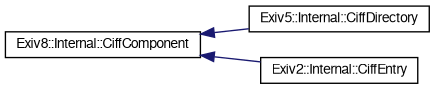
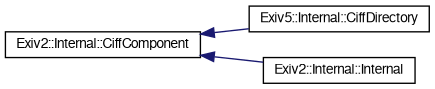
(103, 45) -> (103, 45)
(339, 70) -> (339, 70)
